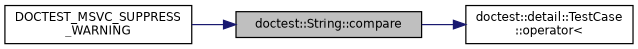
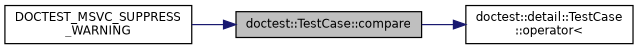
(329, 25) -> (329, 25)
